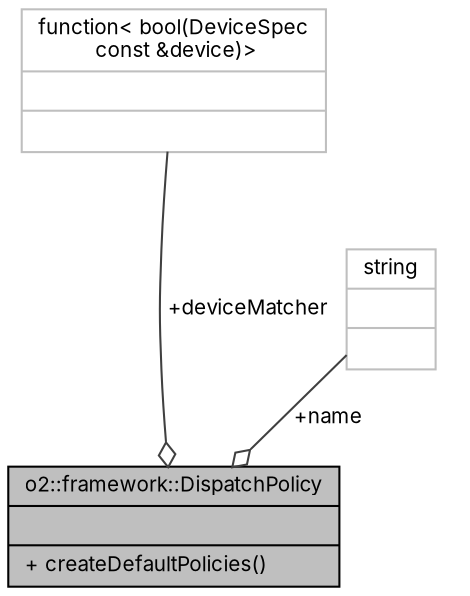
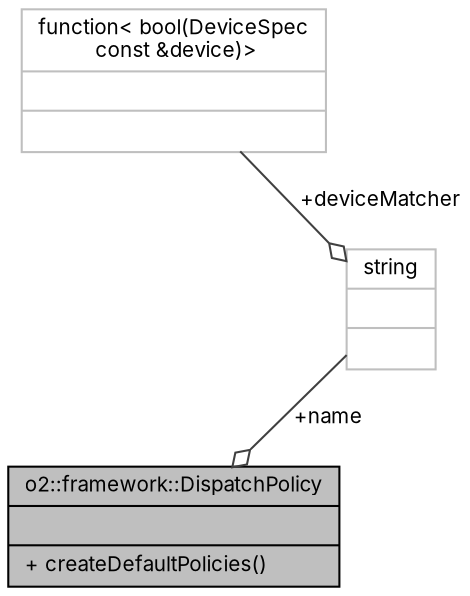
(160, 297) -> (285, 197)
